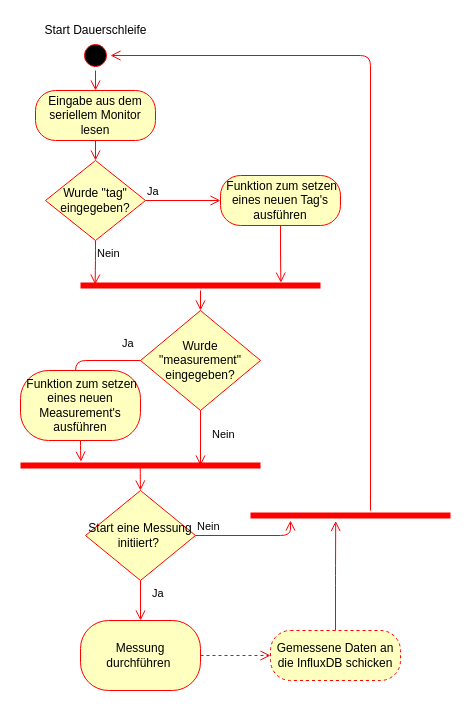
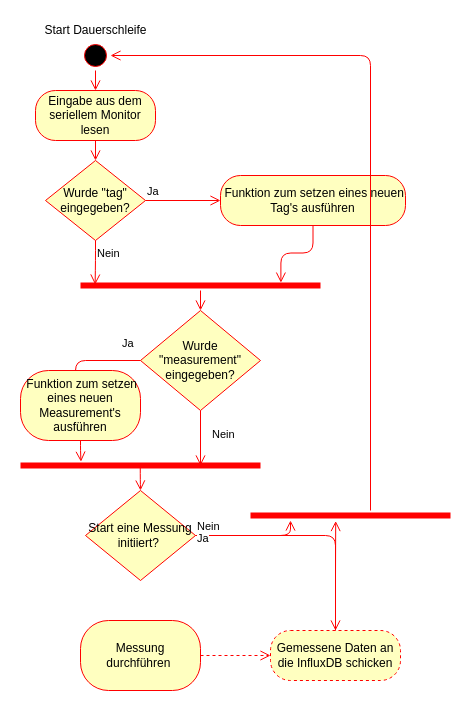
(281, 201) -> (313, 201)
(141, 599) -> (308, 536)
